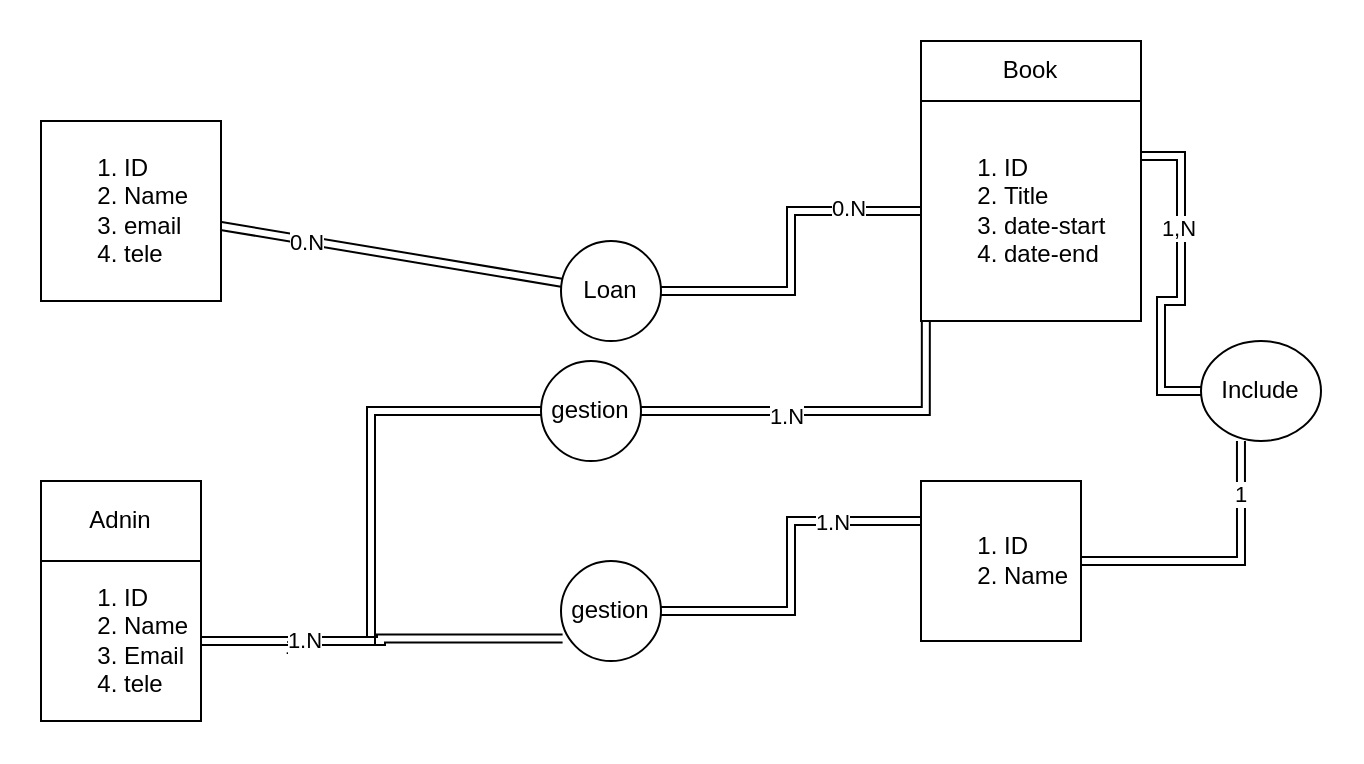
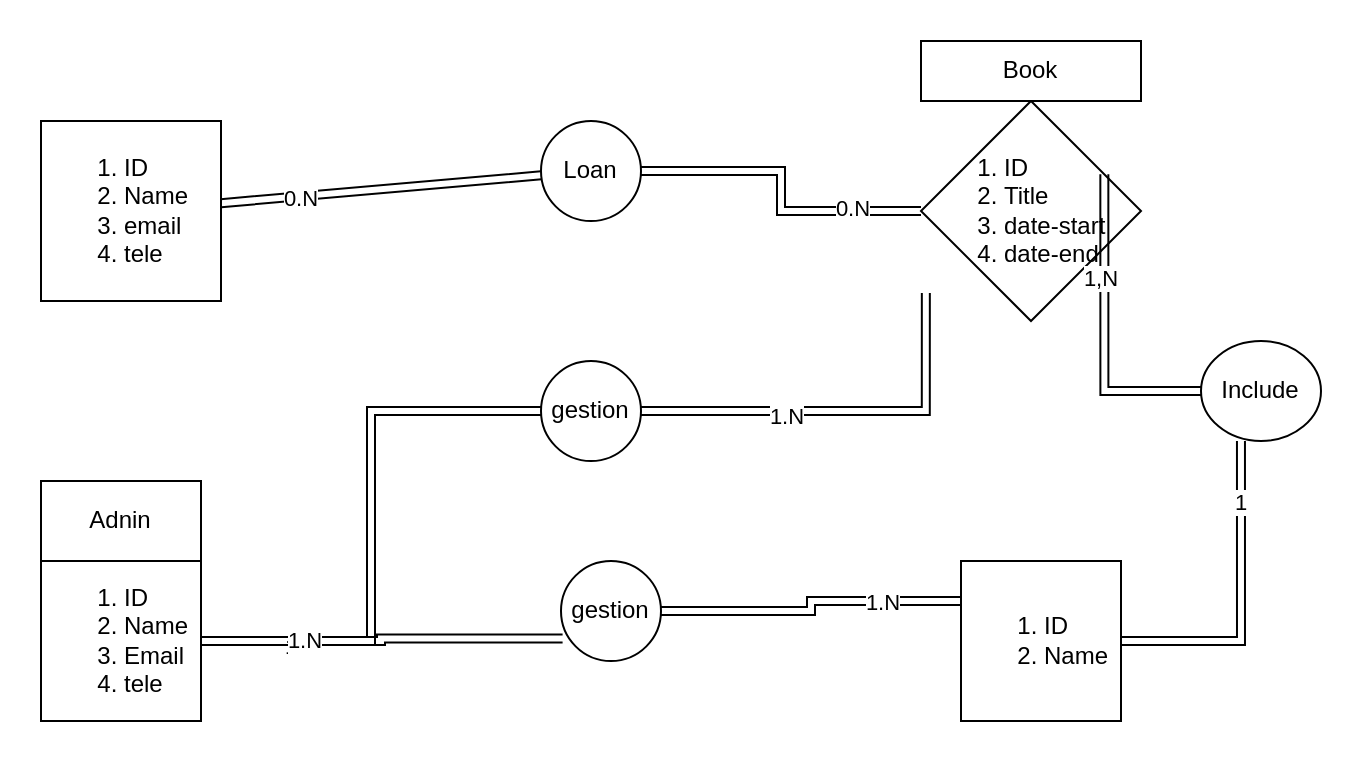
(1031, 211) -> (1031, 211)
(611, 291) -> (591, 171)
(1001, 561) -> (1041, 641)
